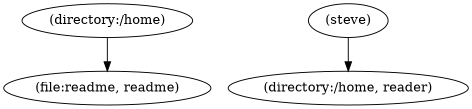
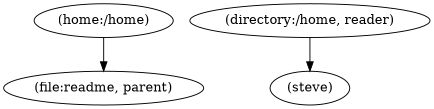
(107, 21) -> (104, 21)
(348, 50) -> (310, 50)
(107, 88) -> (104, 88)
